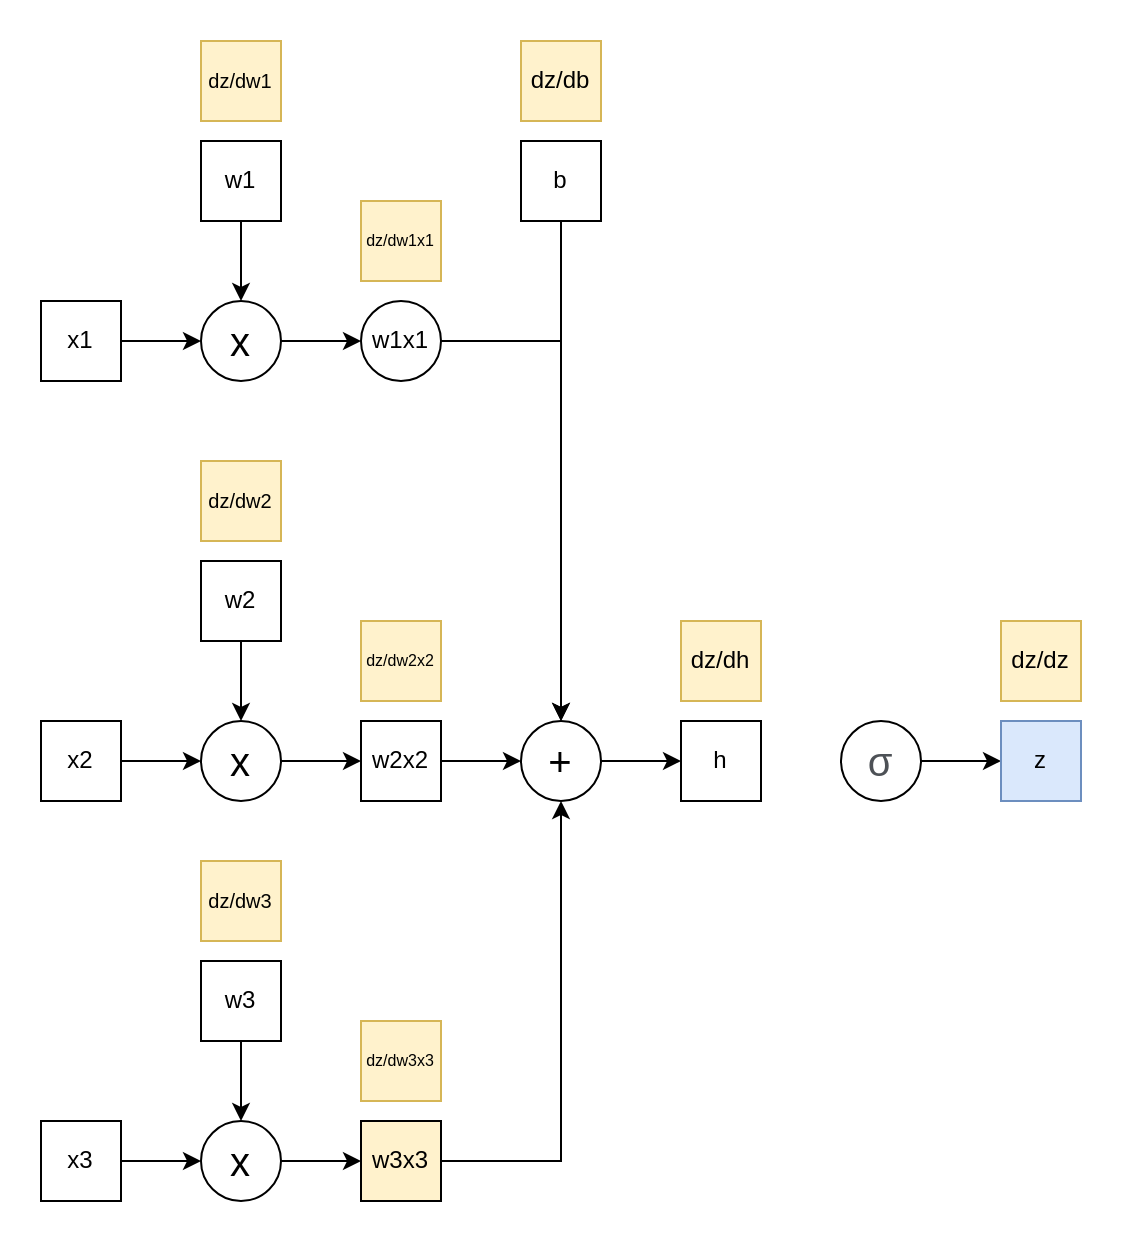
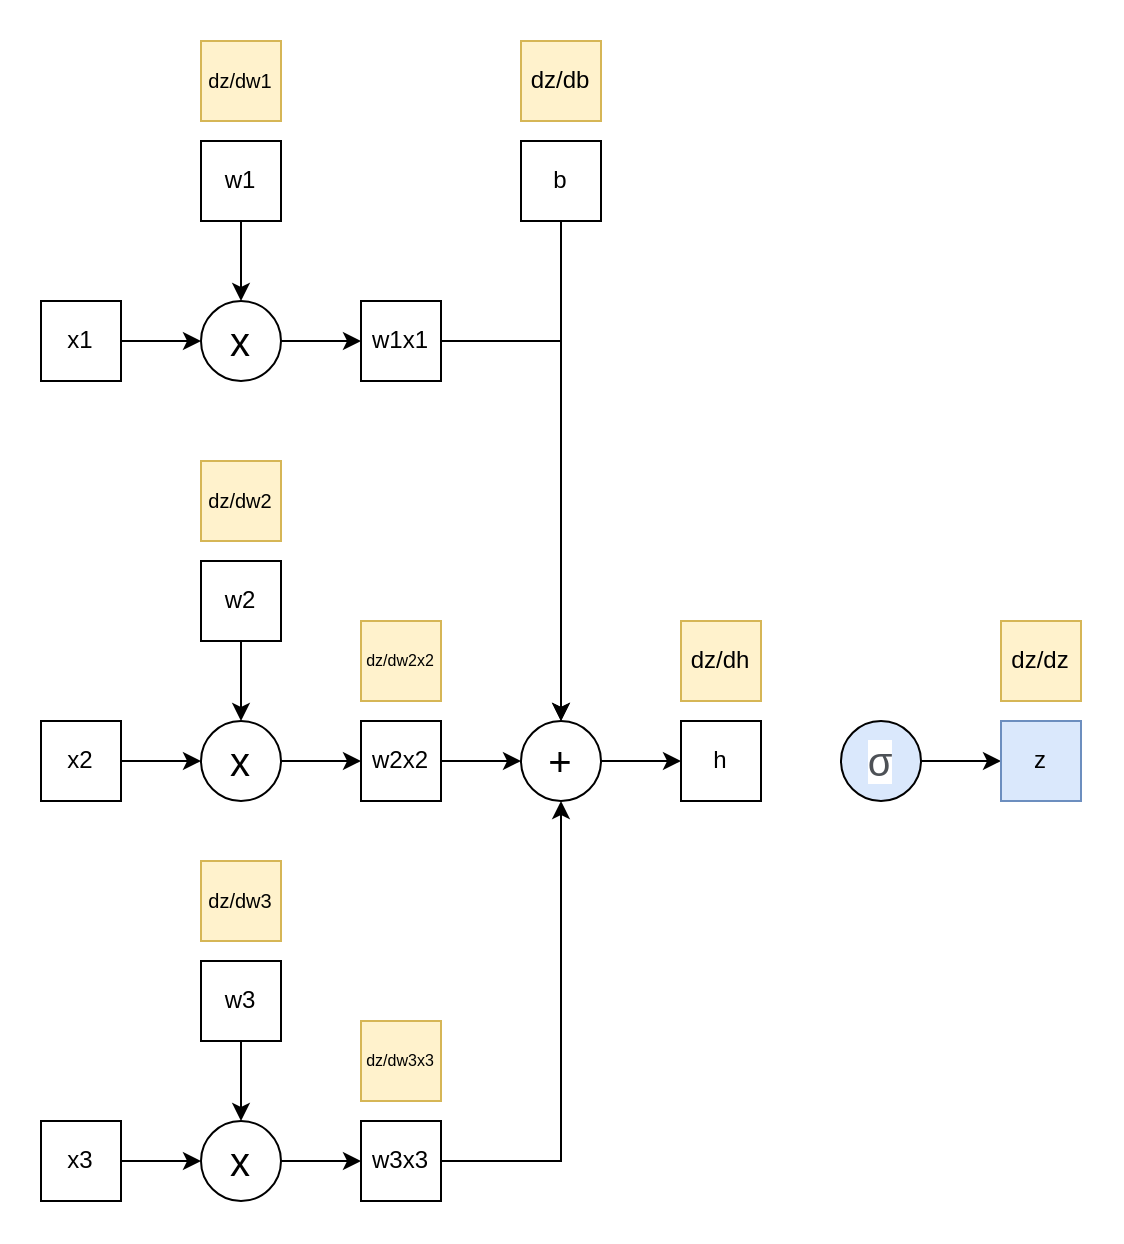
(401, 241) -> none
(401, 341) -> (401, 341)
(881, 761) -> (881, 761)
(401, 1161) -> (401, 1161)
